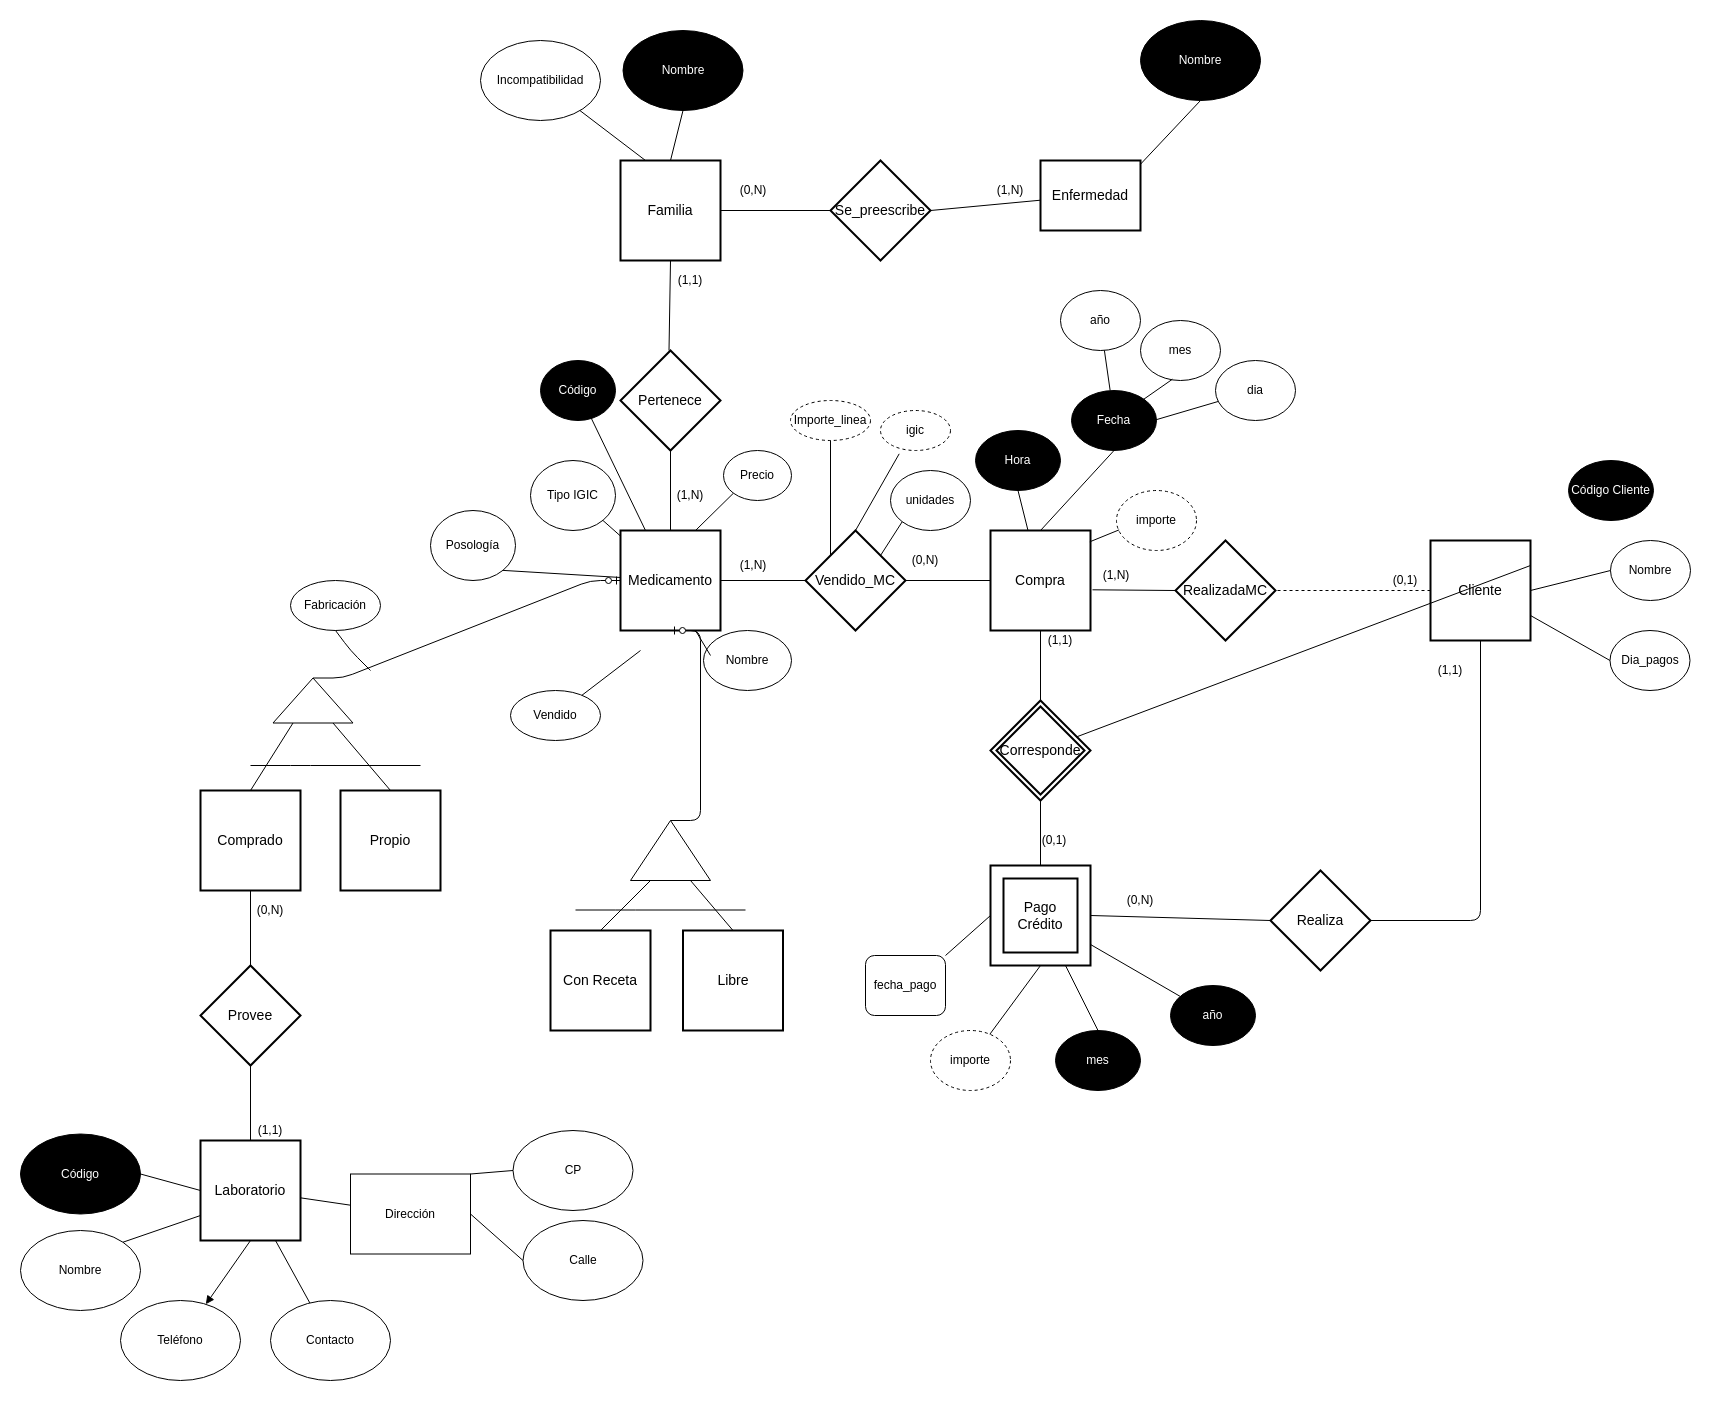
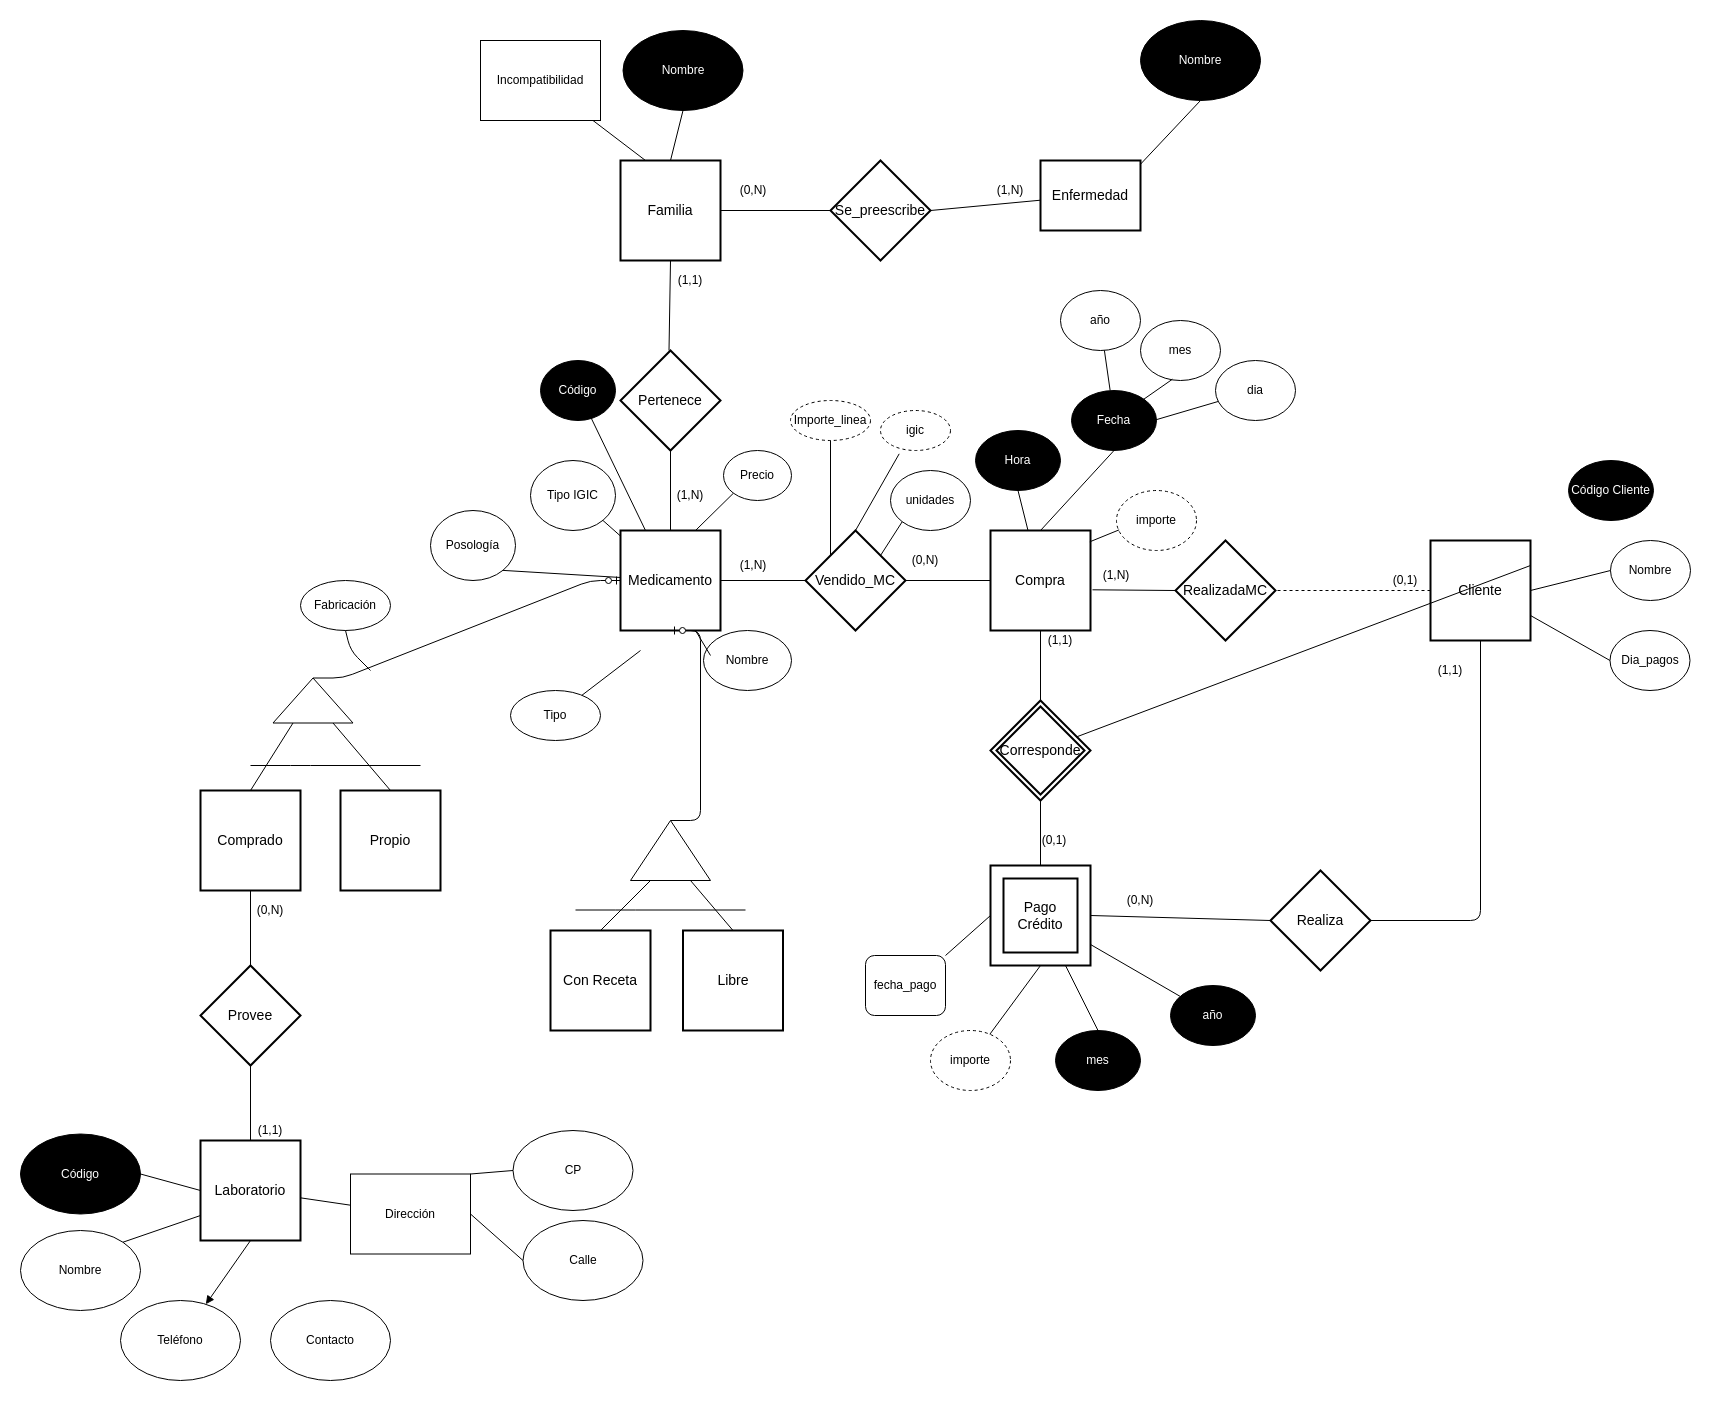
(541, 81) -> (541, 81)
(336, 606) -> (346, 606)
(556, 716) -> (556, 716)
(293, 1272) -> none
